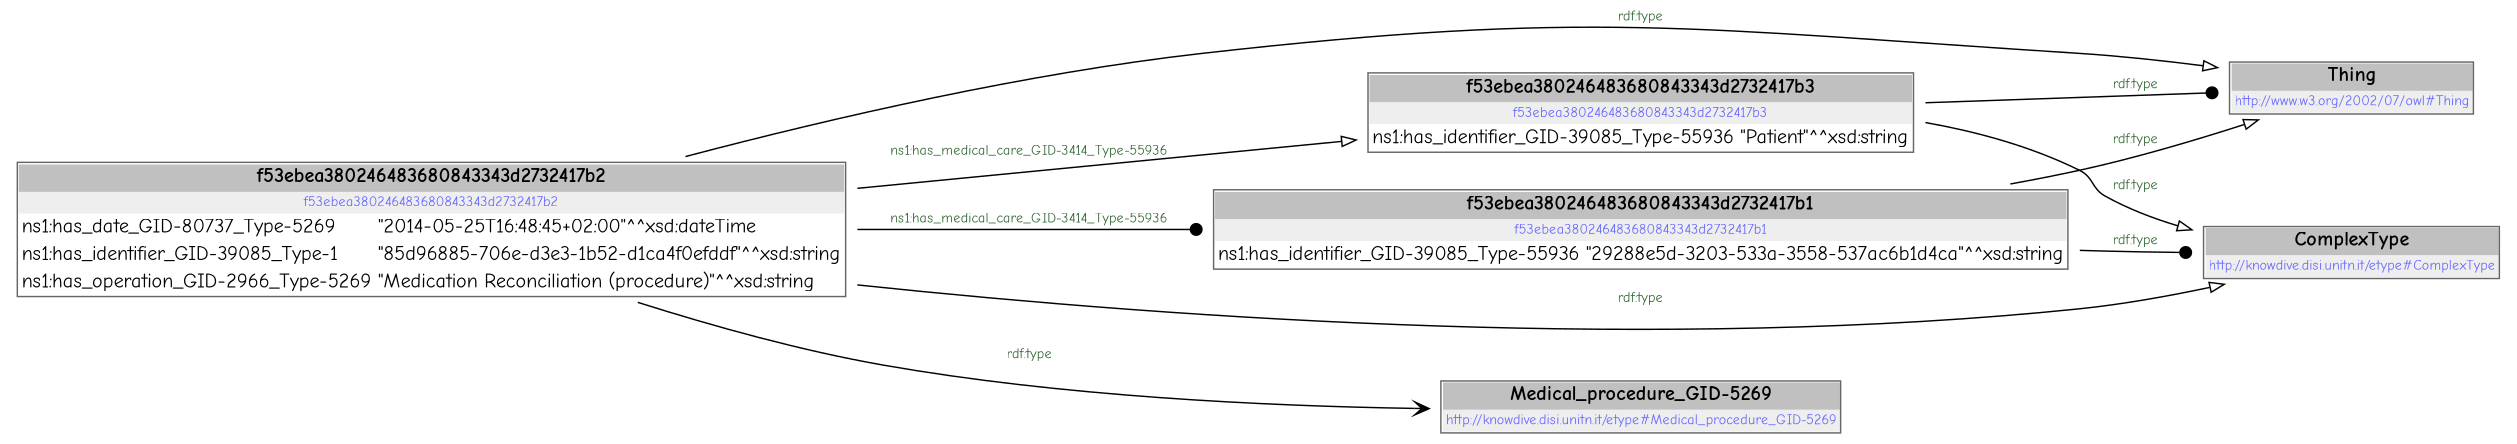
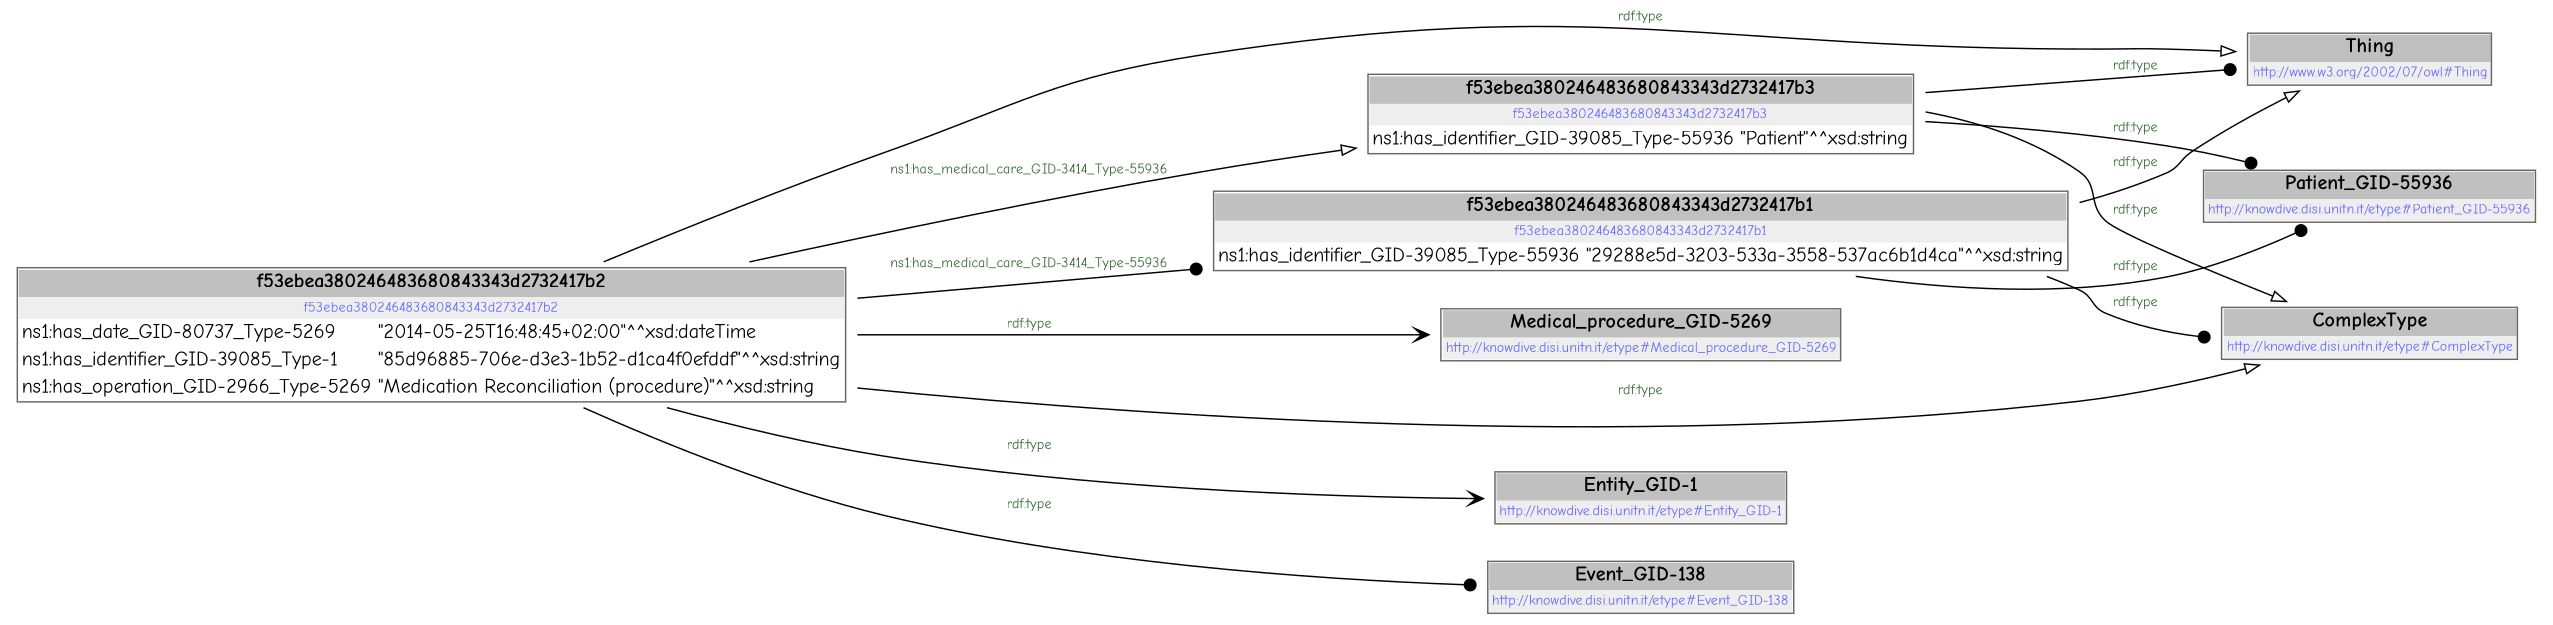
none -> (2369, 196)
none -> (1641, 498)
none -> (1641, 587)
